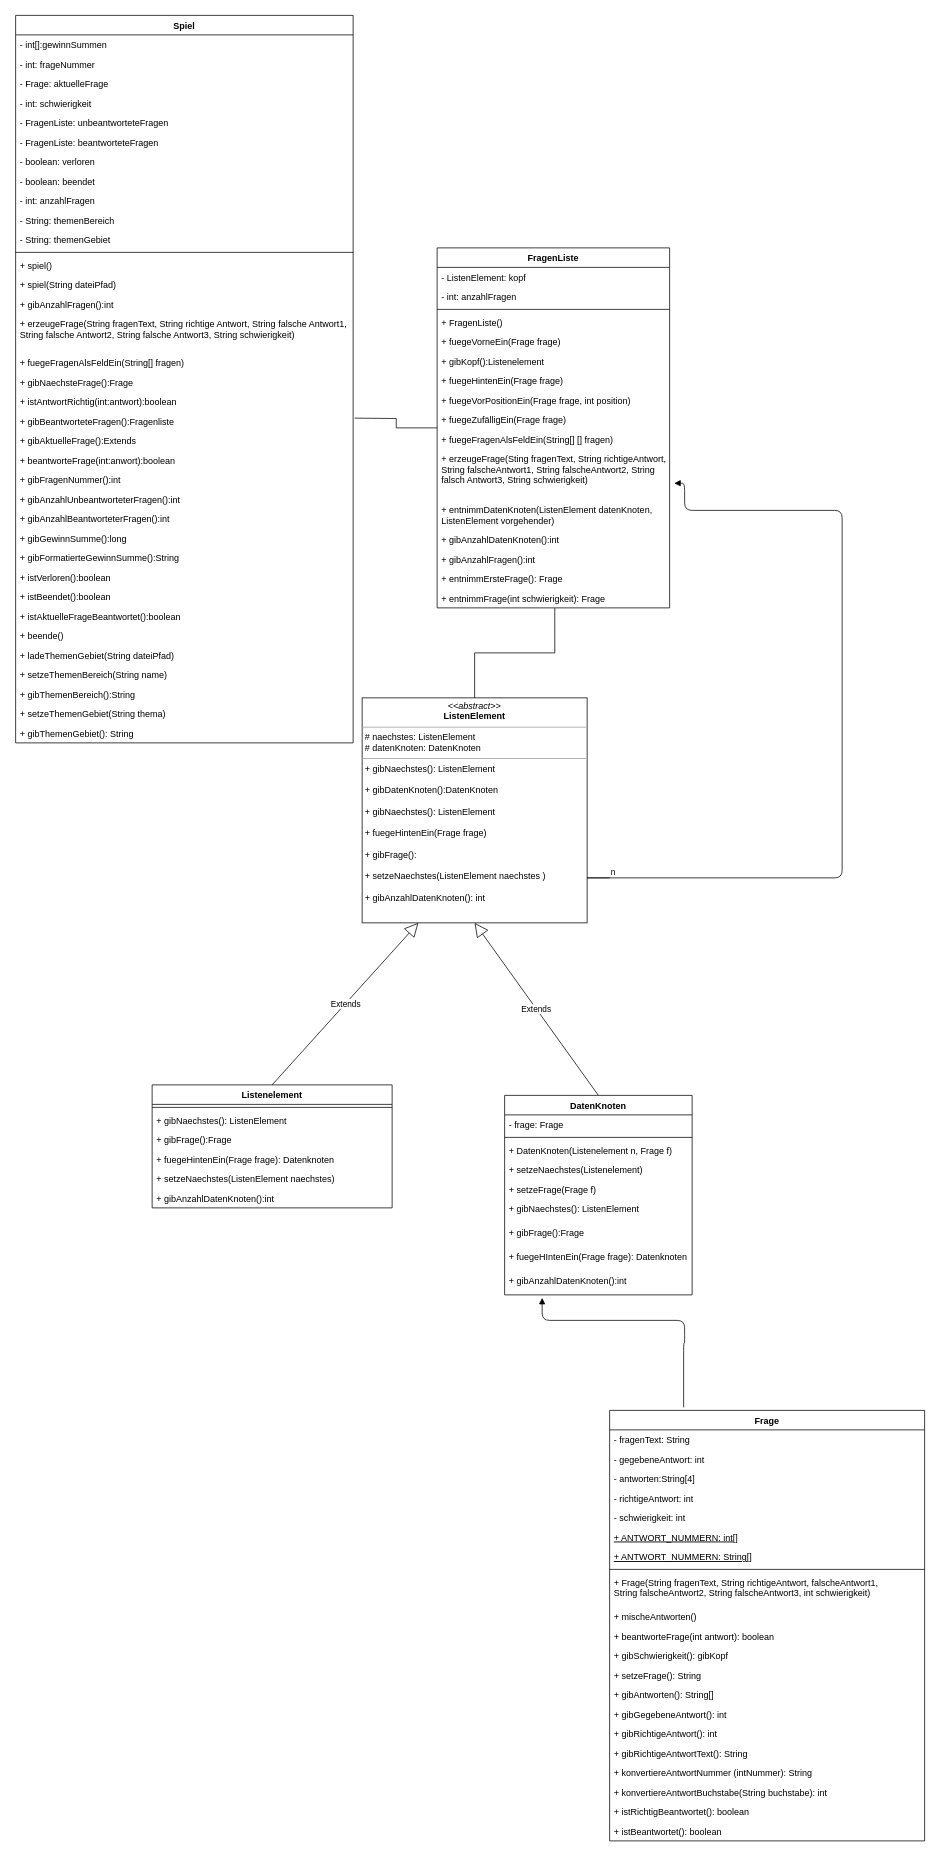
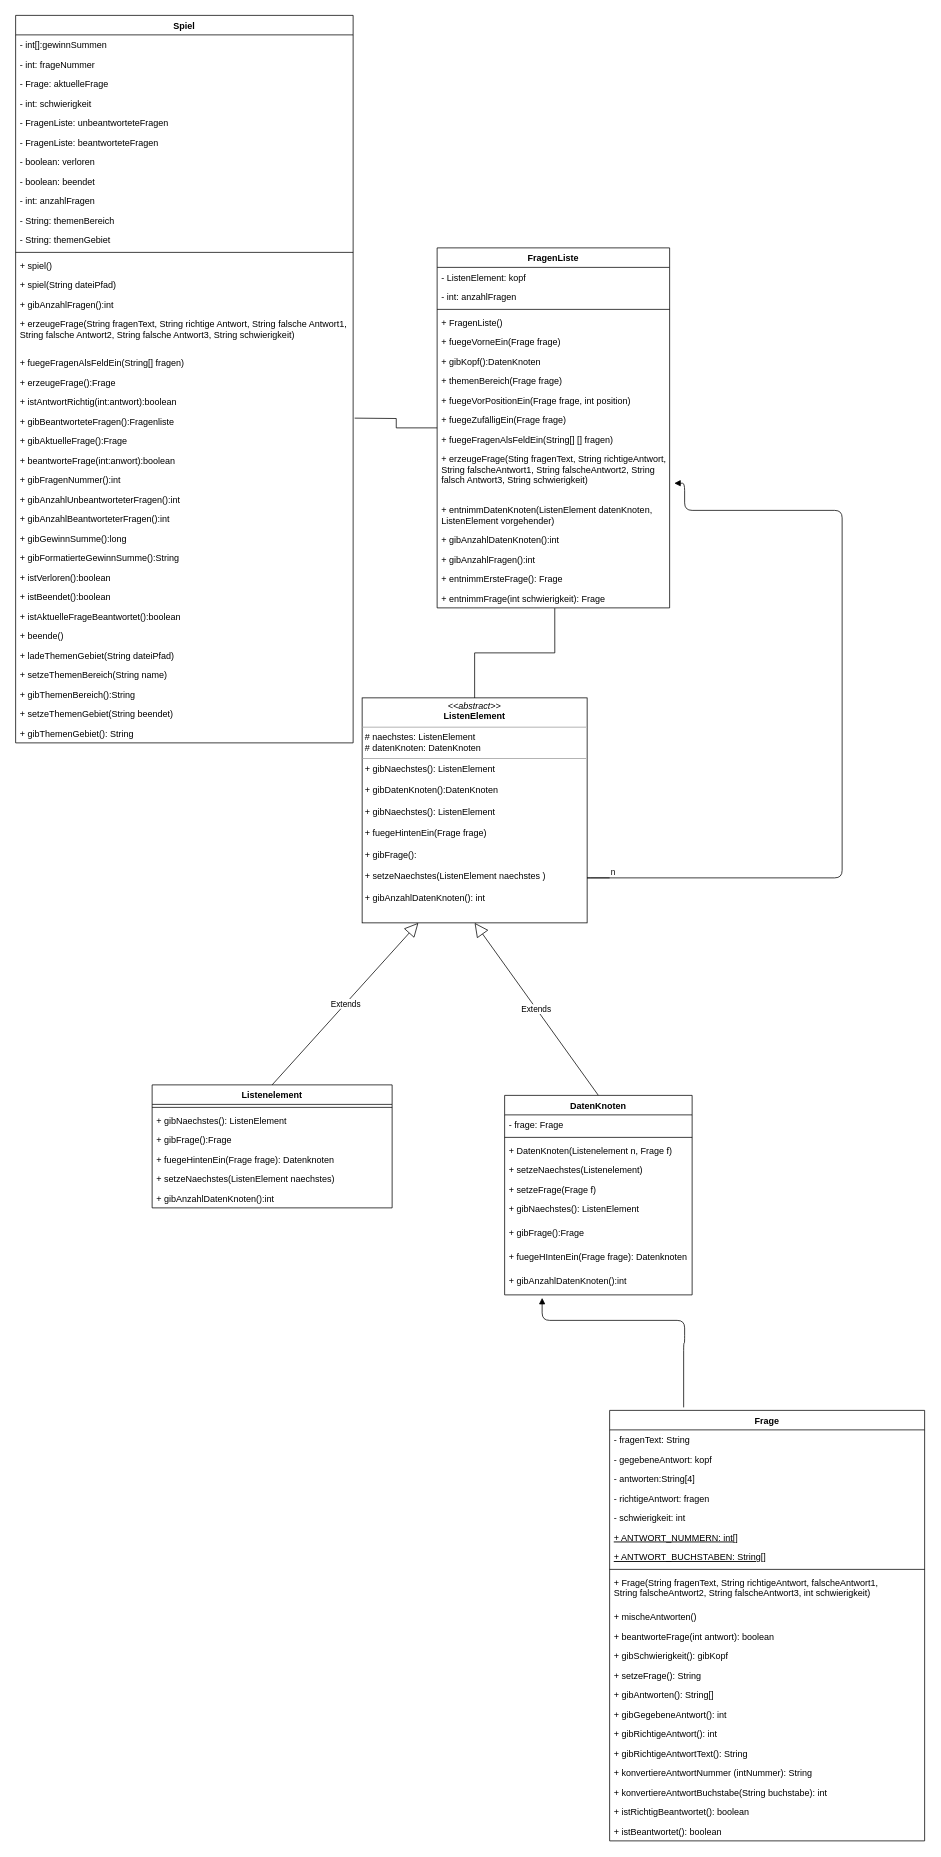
(498, 362) -> (495, 362)
(509, 381) -> (508, 381)
(82, 383) -> (73, 383)
(84, 441) -> (79, 441)
(98, 714) -> (103, 714)
(664, 1460) -> (668, 1460)
(662, 1499) -> (671, 1499)
(677, 1557) -> (684, 1557)
